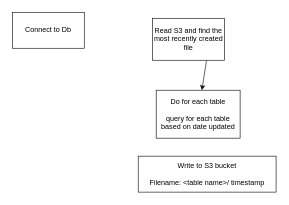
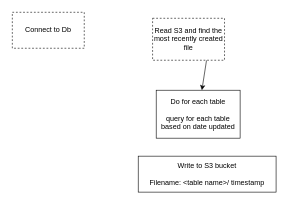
(48, 30) -> (48, 30)
(189, 39) -> (189, 39)
